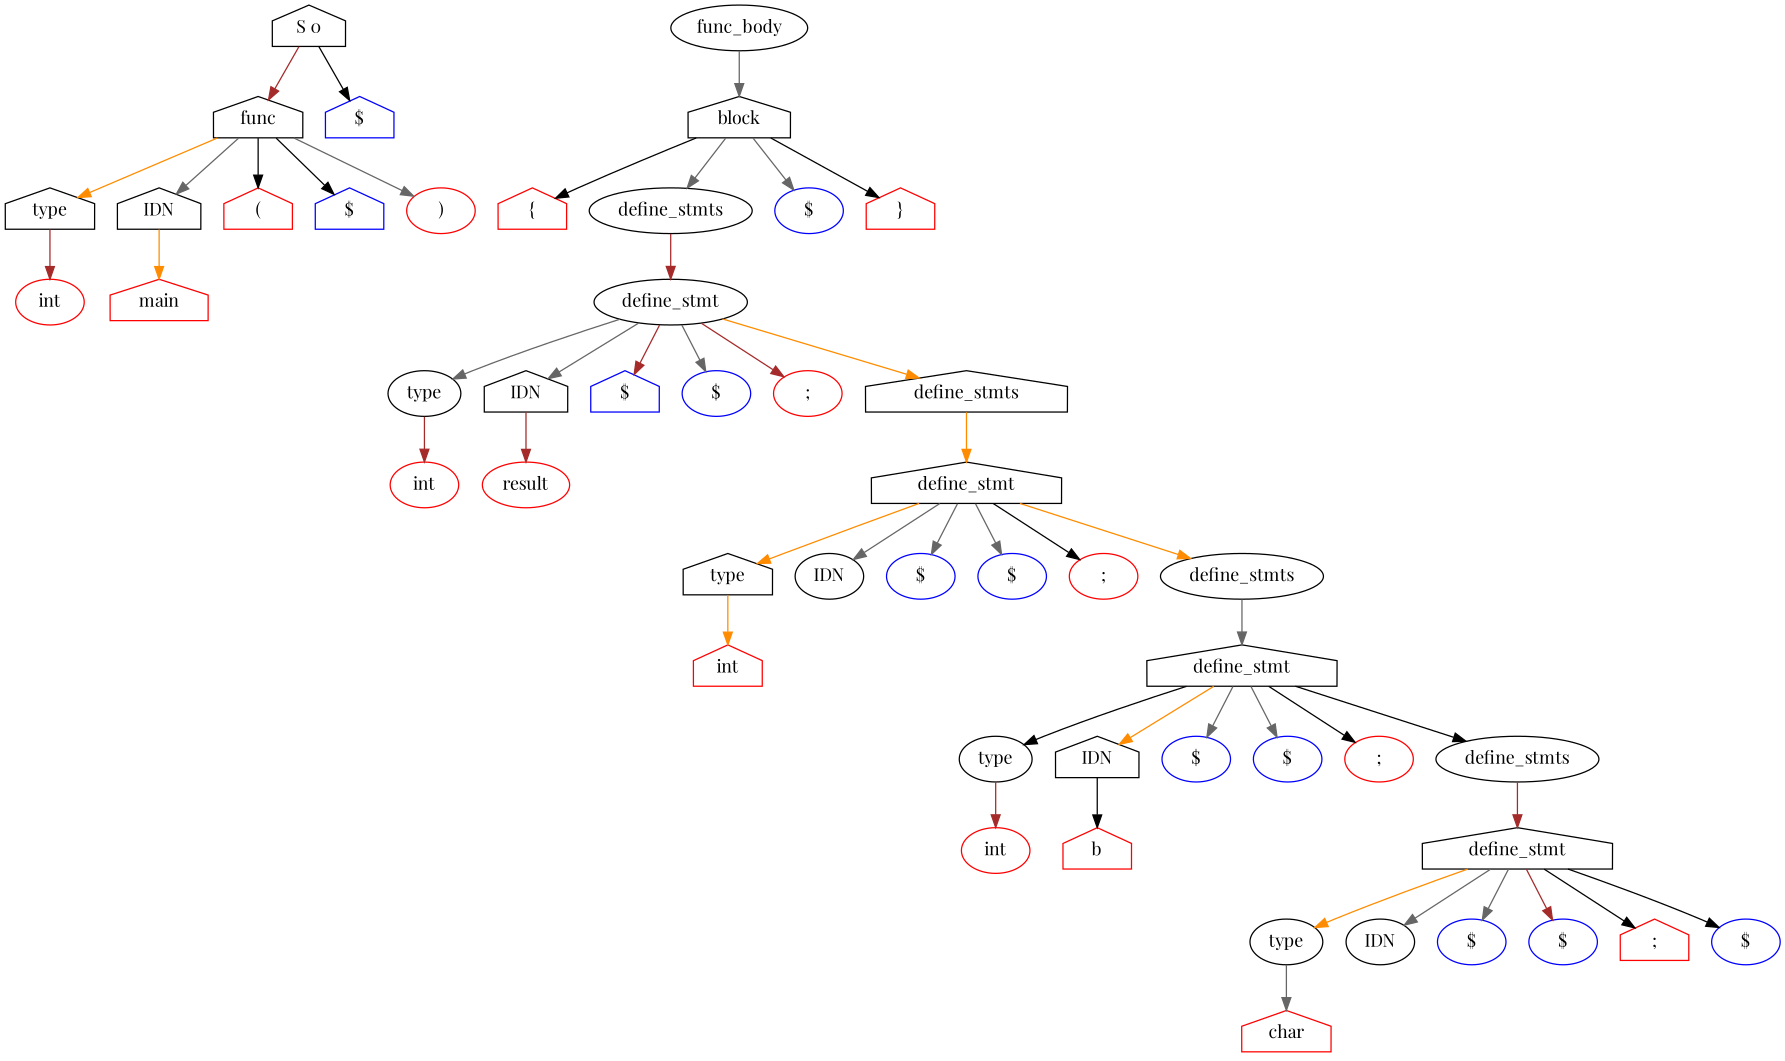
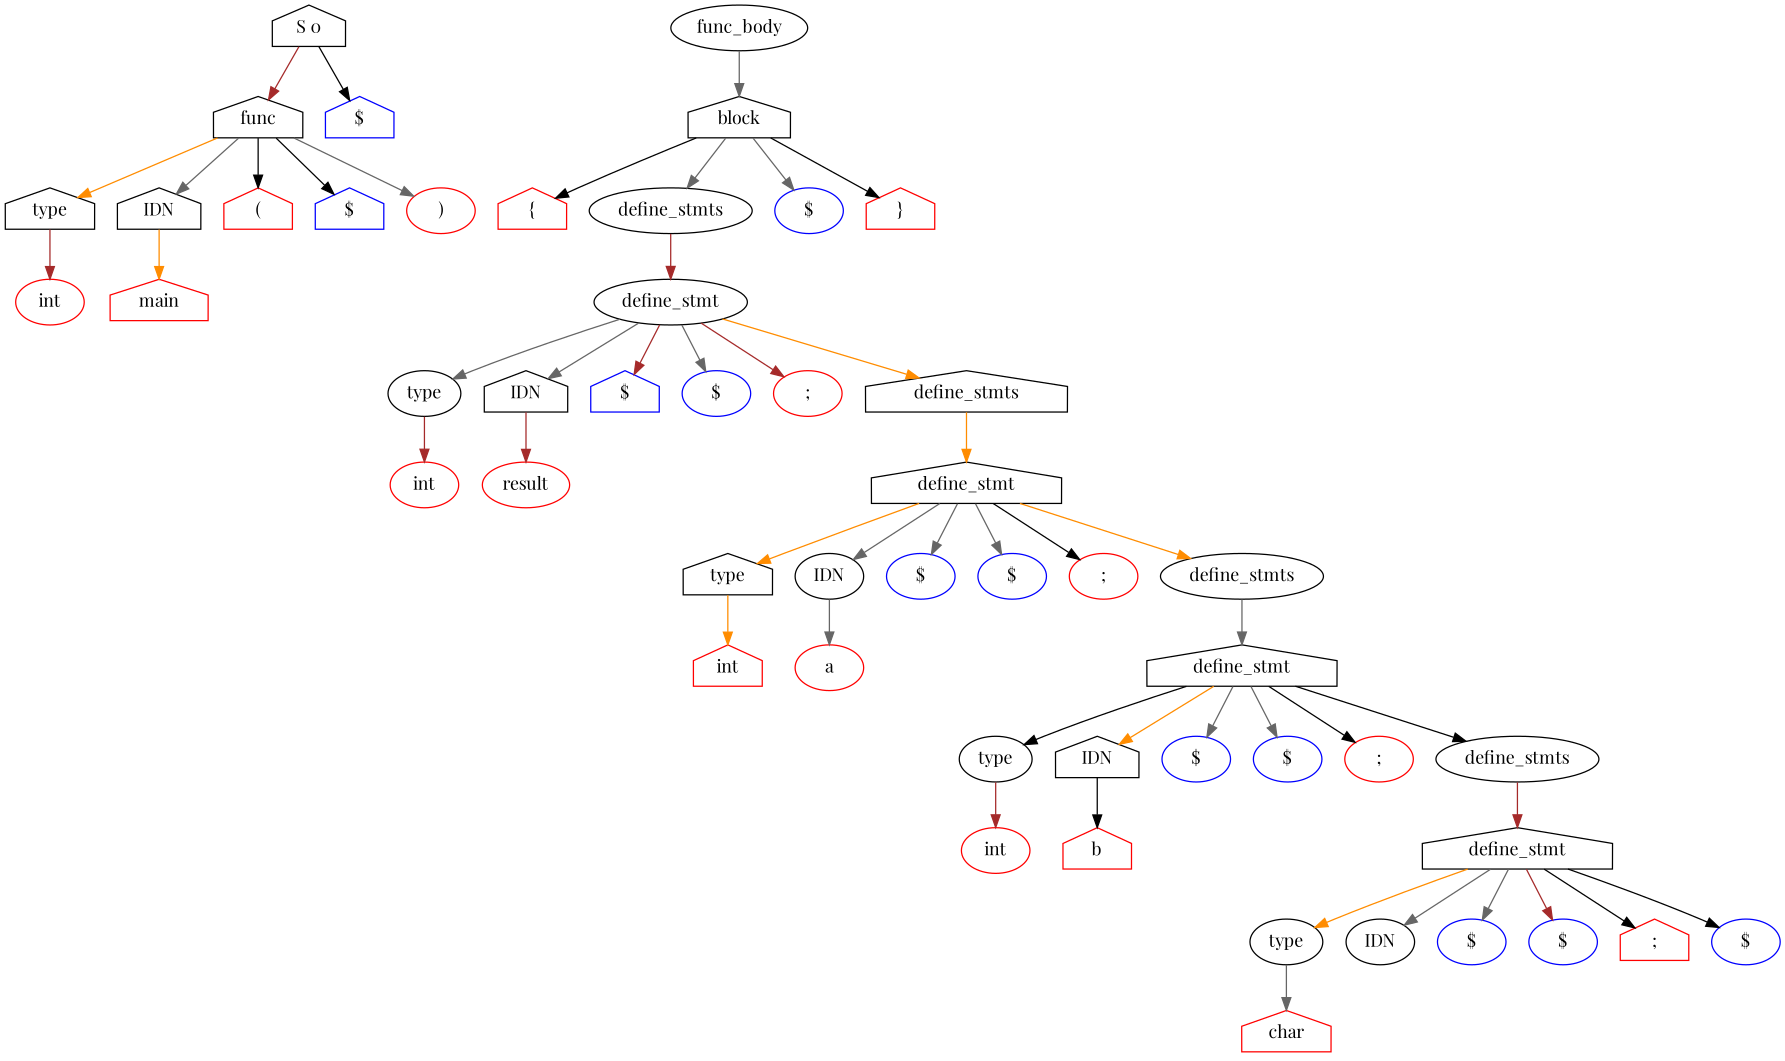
none -> (829, 668)
